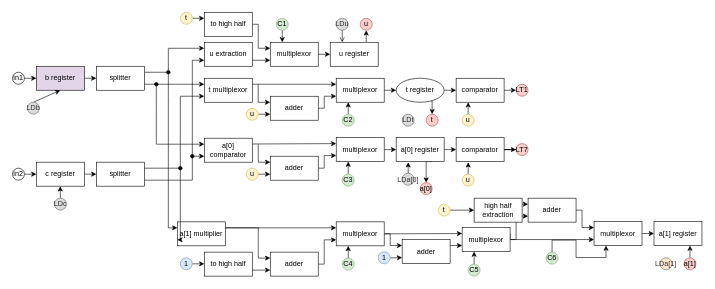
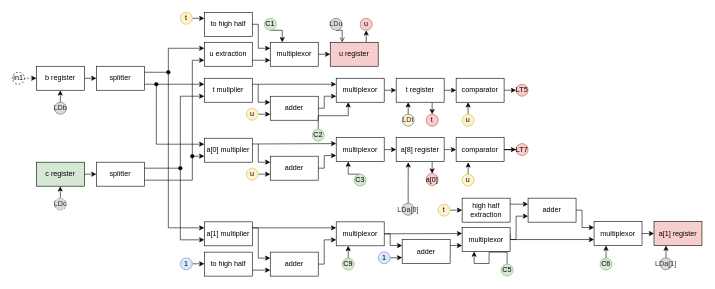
(282, 24) -> (270, 24)
(342, 24) -> (336, 24)
(354, 54) -> (354, 54)
(18, 78) -> (18, 78)
(28, 78) -> (28, 78)
(60, 78) -> (60, 78)
(228, 90) -> (228, 90)
(420, 90) -> (420, 90)
(522, 90) -> (522, 90)
none -> (408, 107)
(33, 108) -> (60, 108)
(348, 120) -> (318, 135)
(408, 120) -> (408, 120)
(228, 150) -> (228, 150)
(420, 150) -> (420, 150)
(18, 174) -> none
(29, 174) -> none
(60, 174) -> (60, 174)
(408, 179) -> (408, 209)
(348, 180) -> (360, 180)
(426, 189) -> (432, 180)
(60, 204) -> (60, 204)
(498, 210) -> (486, 210)
(201, 234) -> (228, 234)
(678, 234) -> (678, 234)
none -> (666, 251)
(690, 251) -> none
(552, 258) -> (606, 264)
(348, 264) -> (348, 264)
(666, 264) -> (666, 264)
(690, 264) -> none
(474, 270) -> (507, 270)
